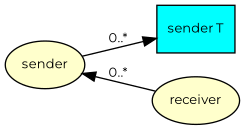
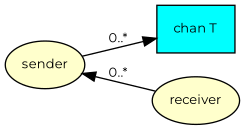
(196, 29) -> (196, 29)
